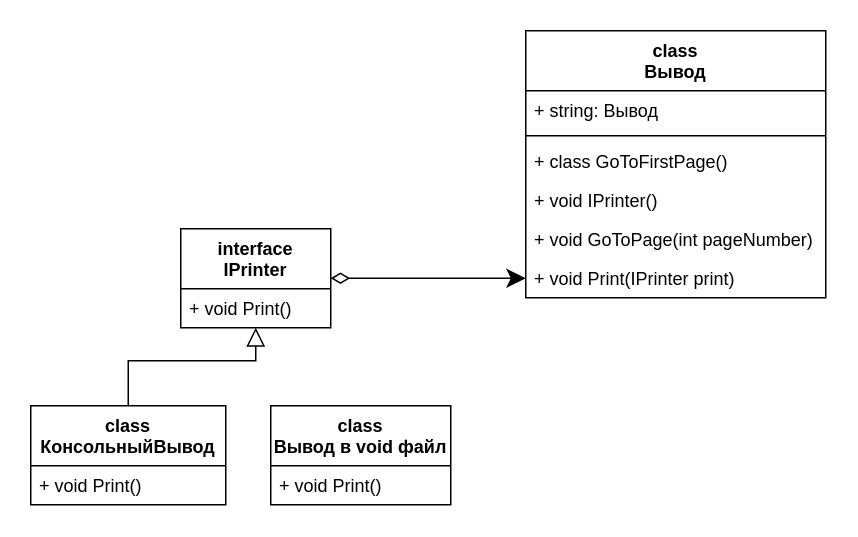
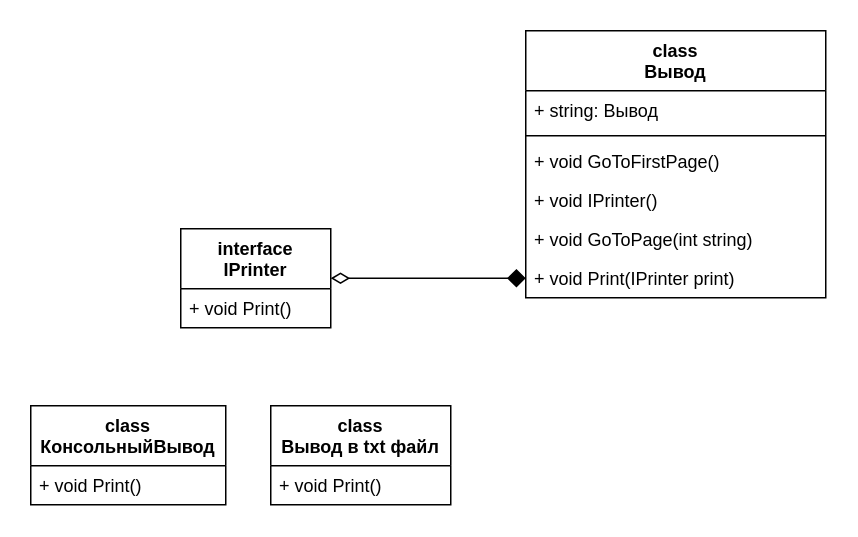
(641, 162) -> (636, 162)
(679, 240) -> (656, 240)
(508, 278) -> (507, 278)
(176, 361) -> none
(360, 426) -> (360, 426)
